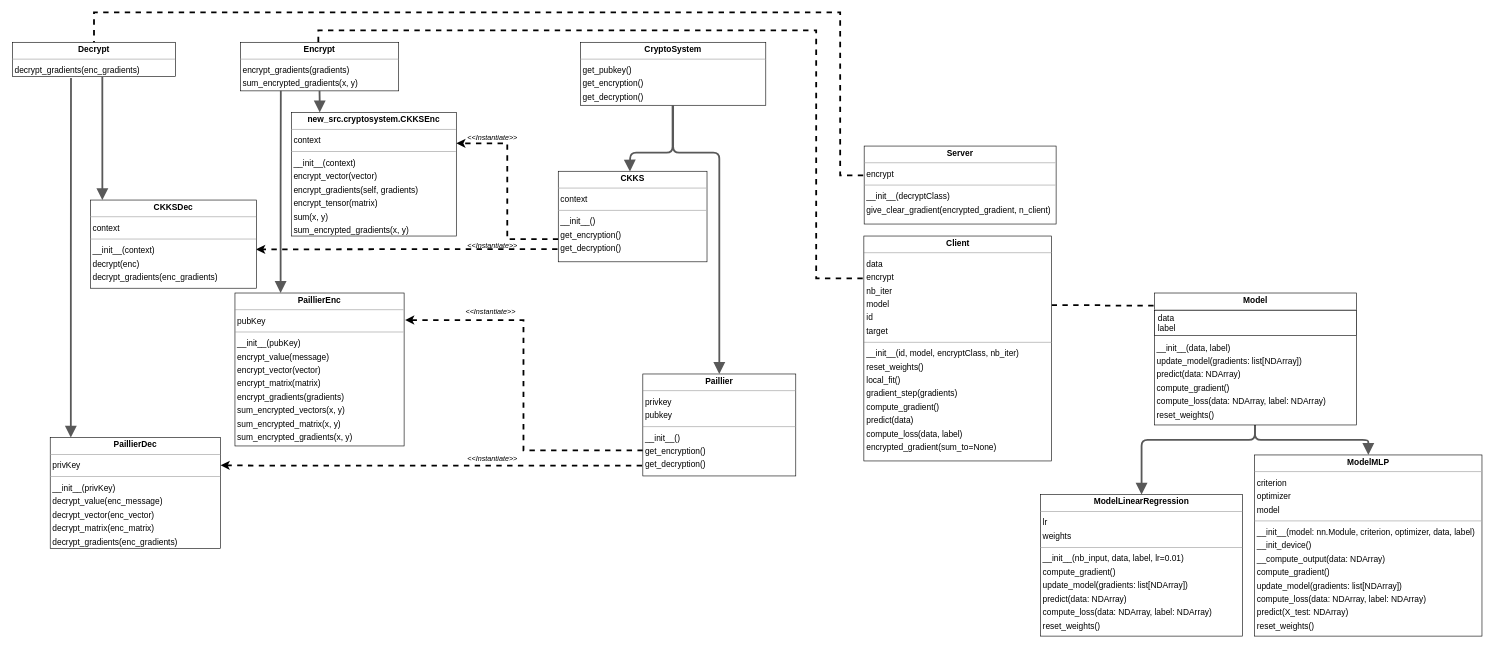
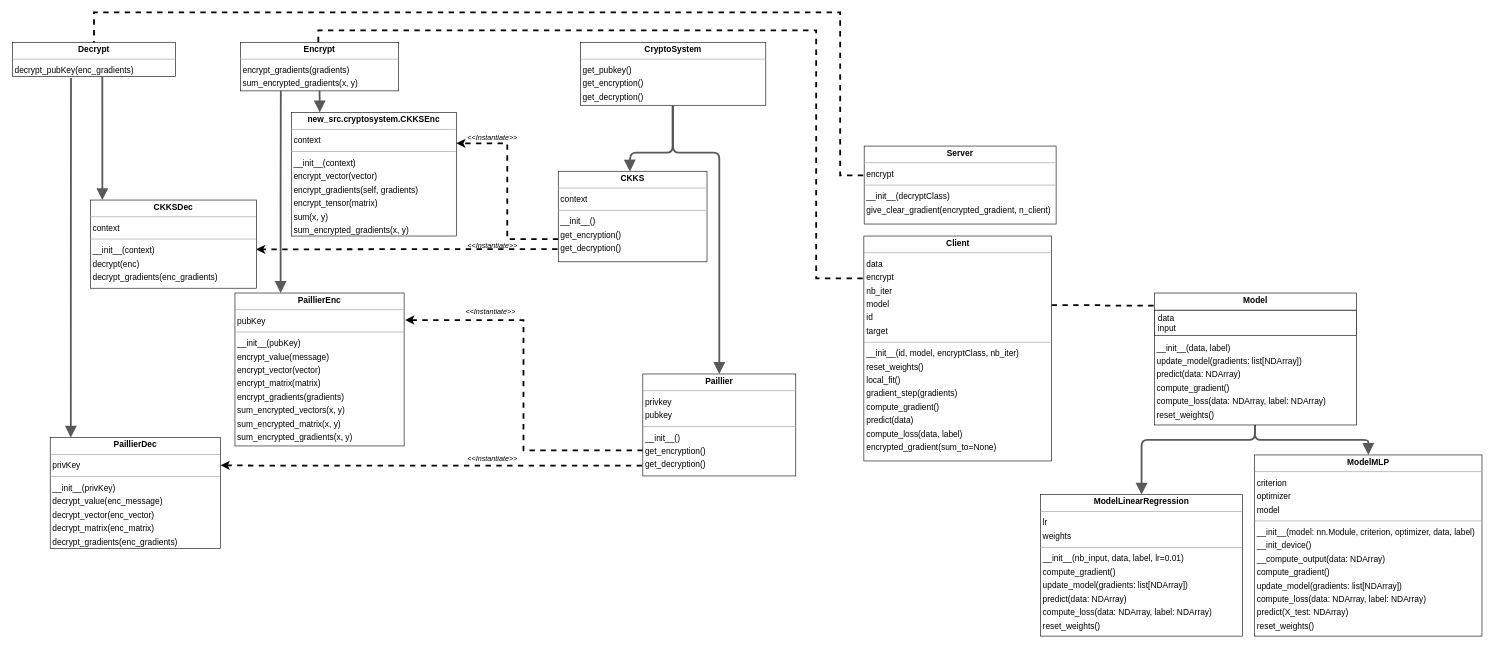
(85, 52) -> (79, 52)
(1164, 323) -> (1165, 323)
